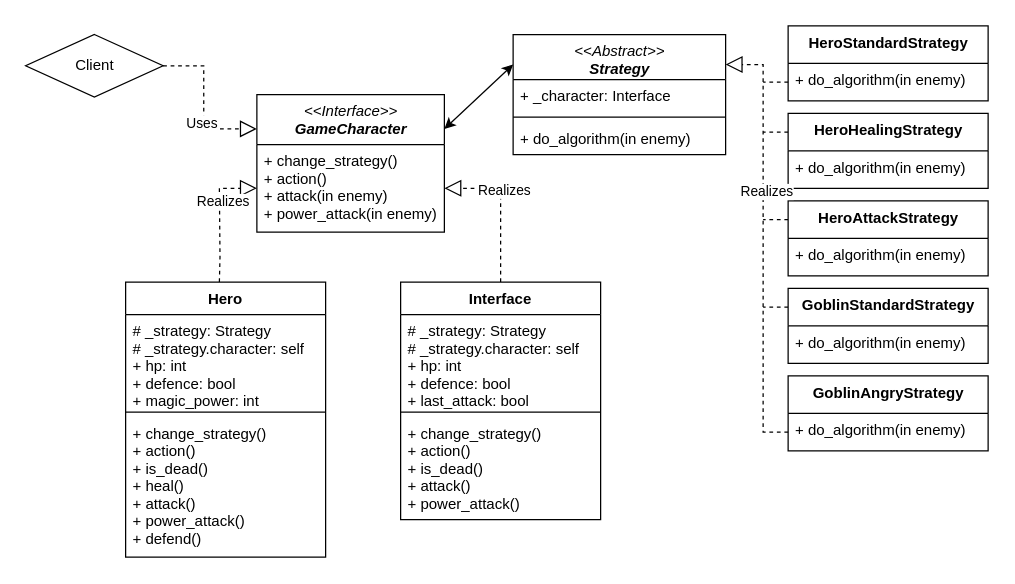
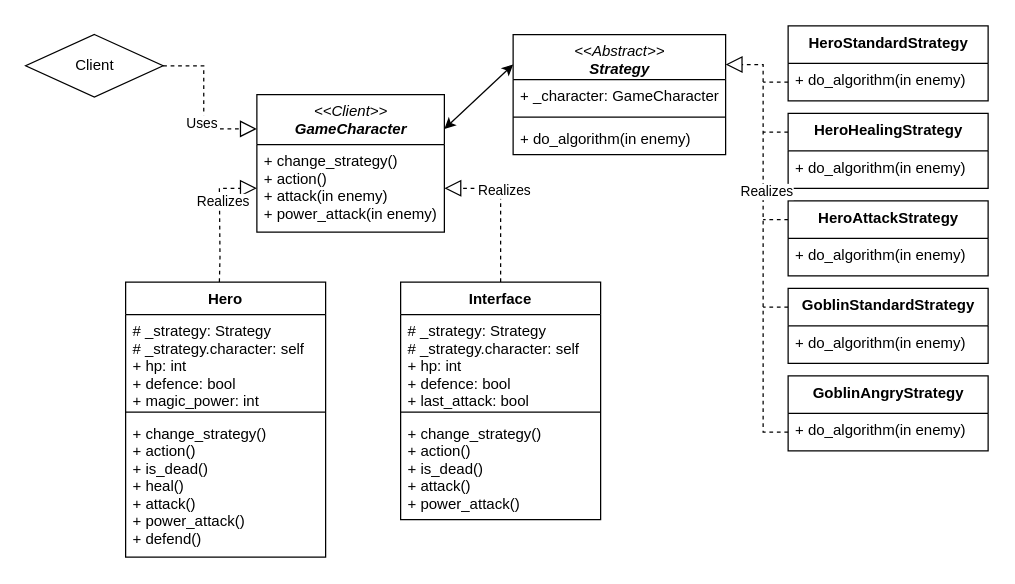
(611, 96) -> (628, 96)
(351, 121) -> (351, 121)
